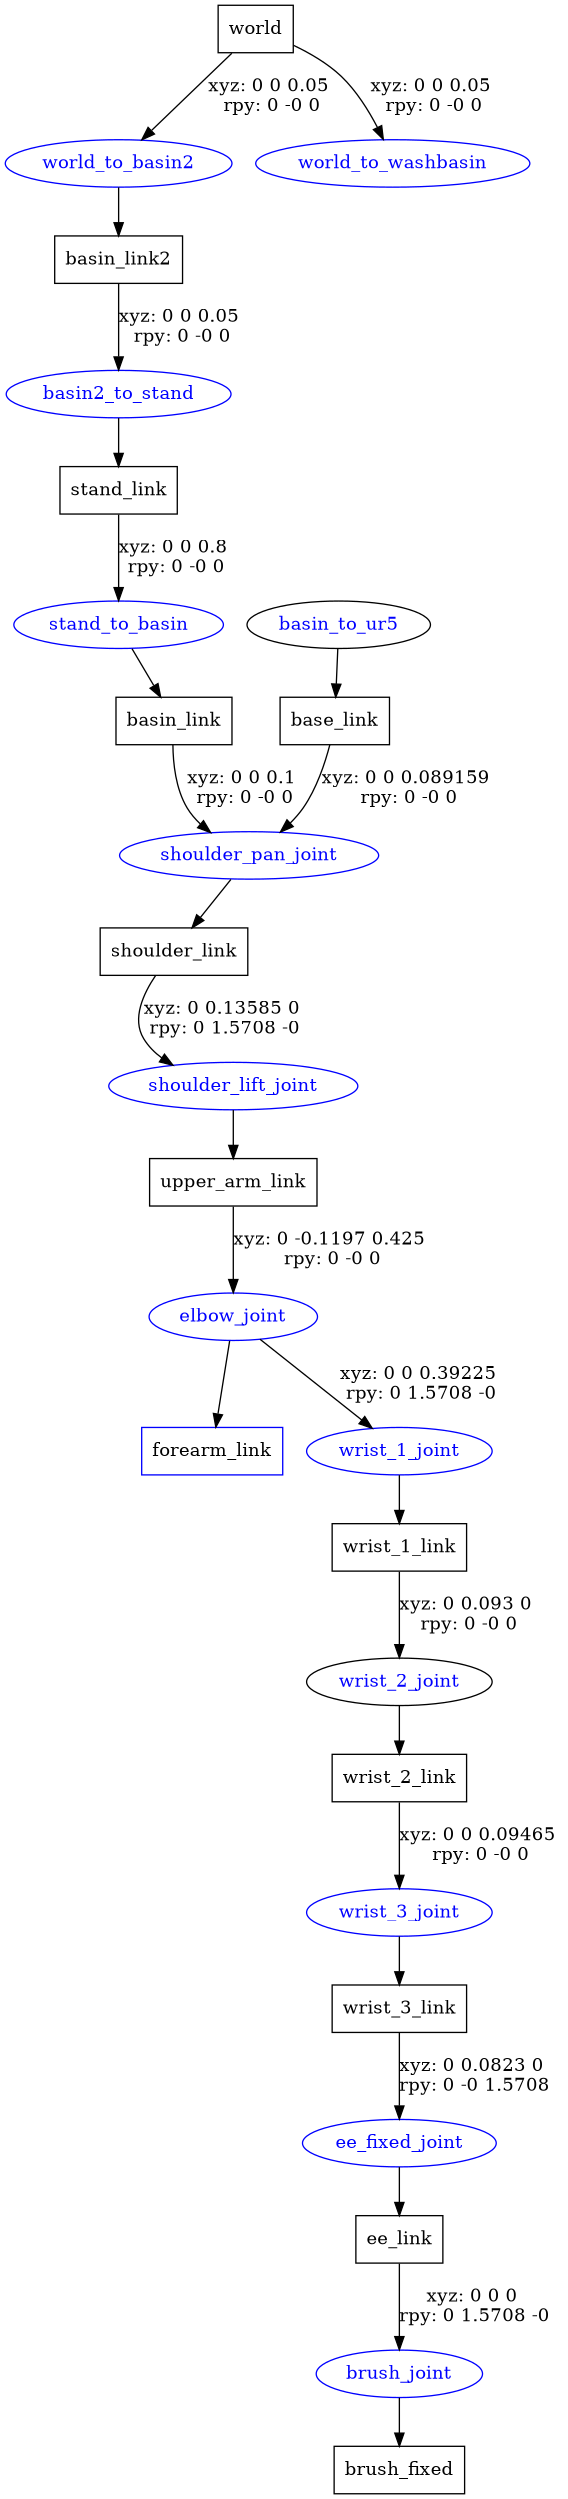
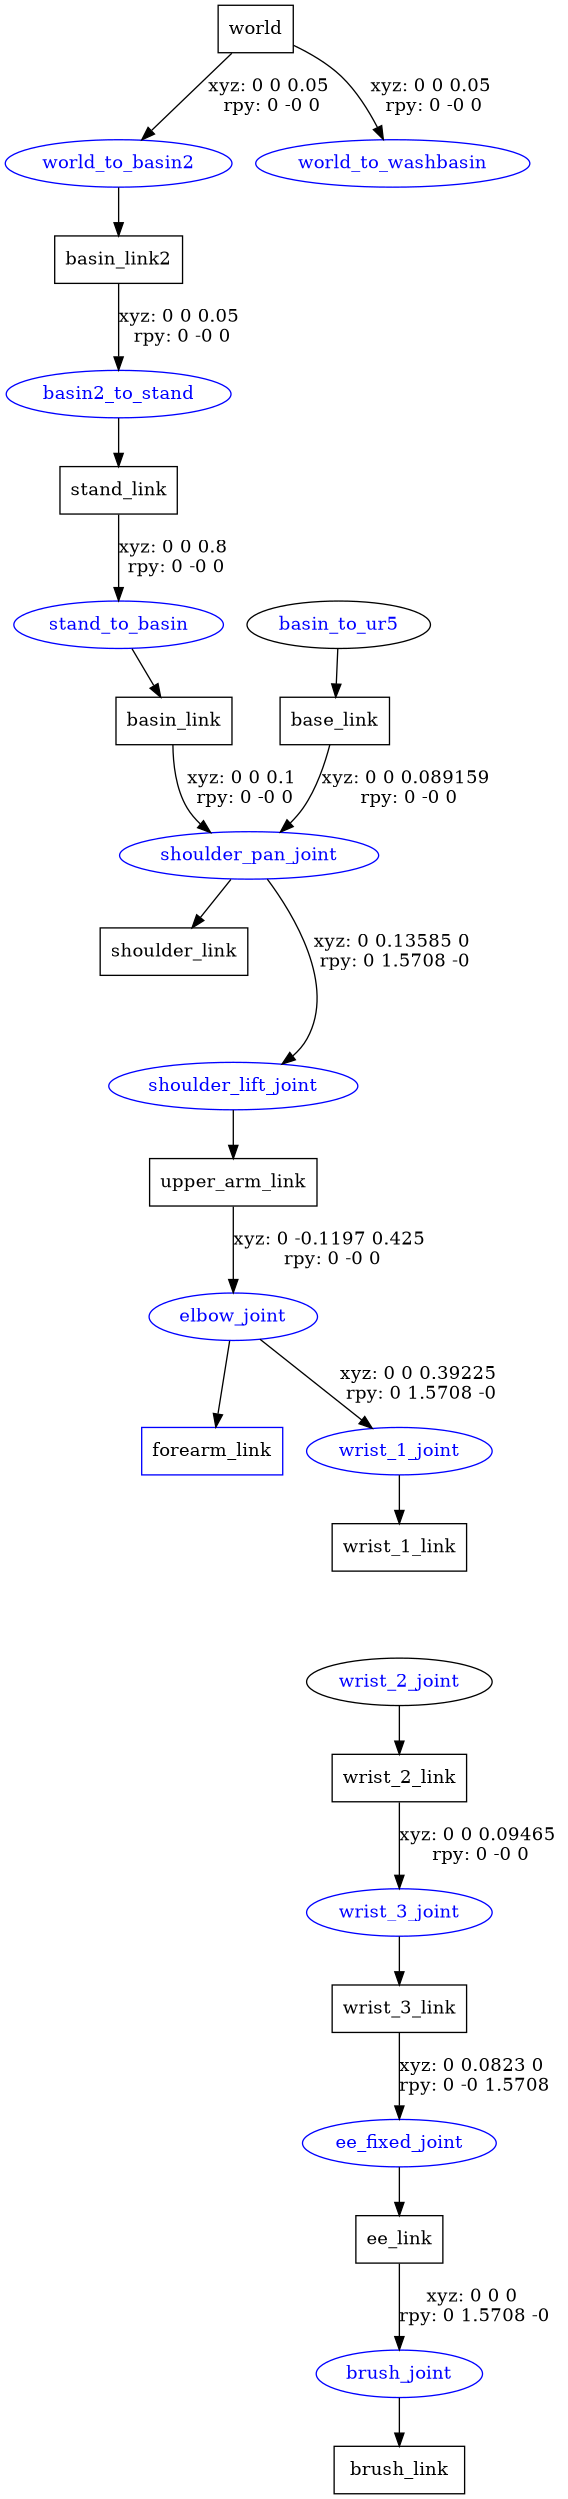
(139, 1019) -> (312, 965)
(399, 1608) -> none
(399, 2470) -> (399, 2470)
